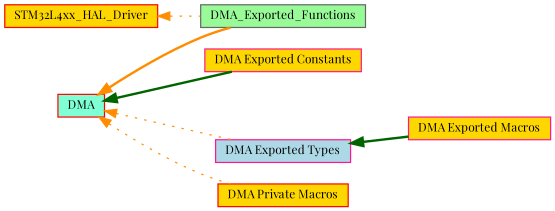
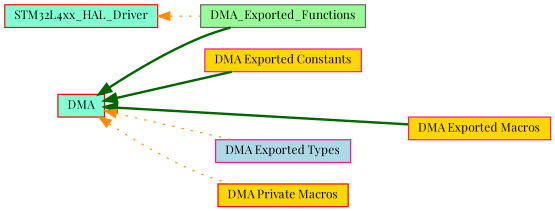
(81, 16) -> (81, 16)
(168, 53) -> (168, 53)
(386, 139) -> (263, 116)
